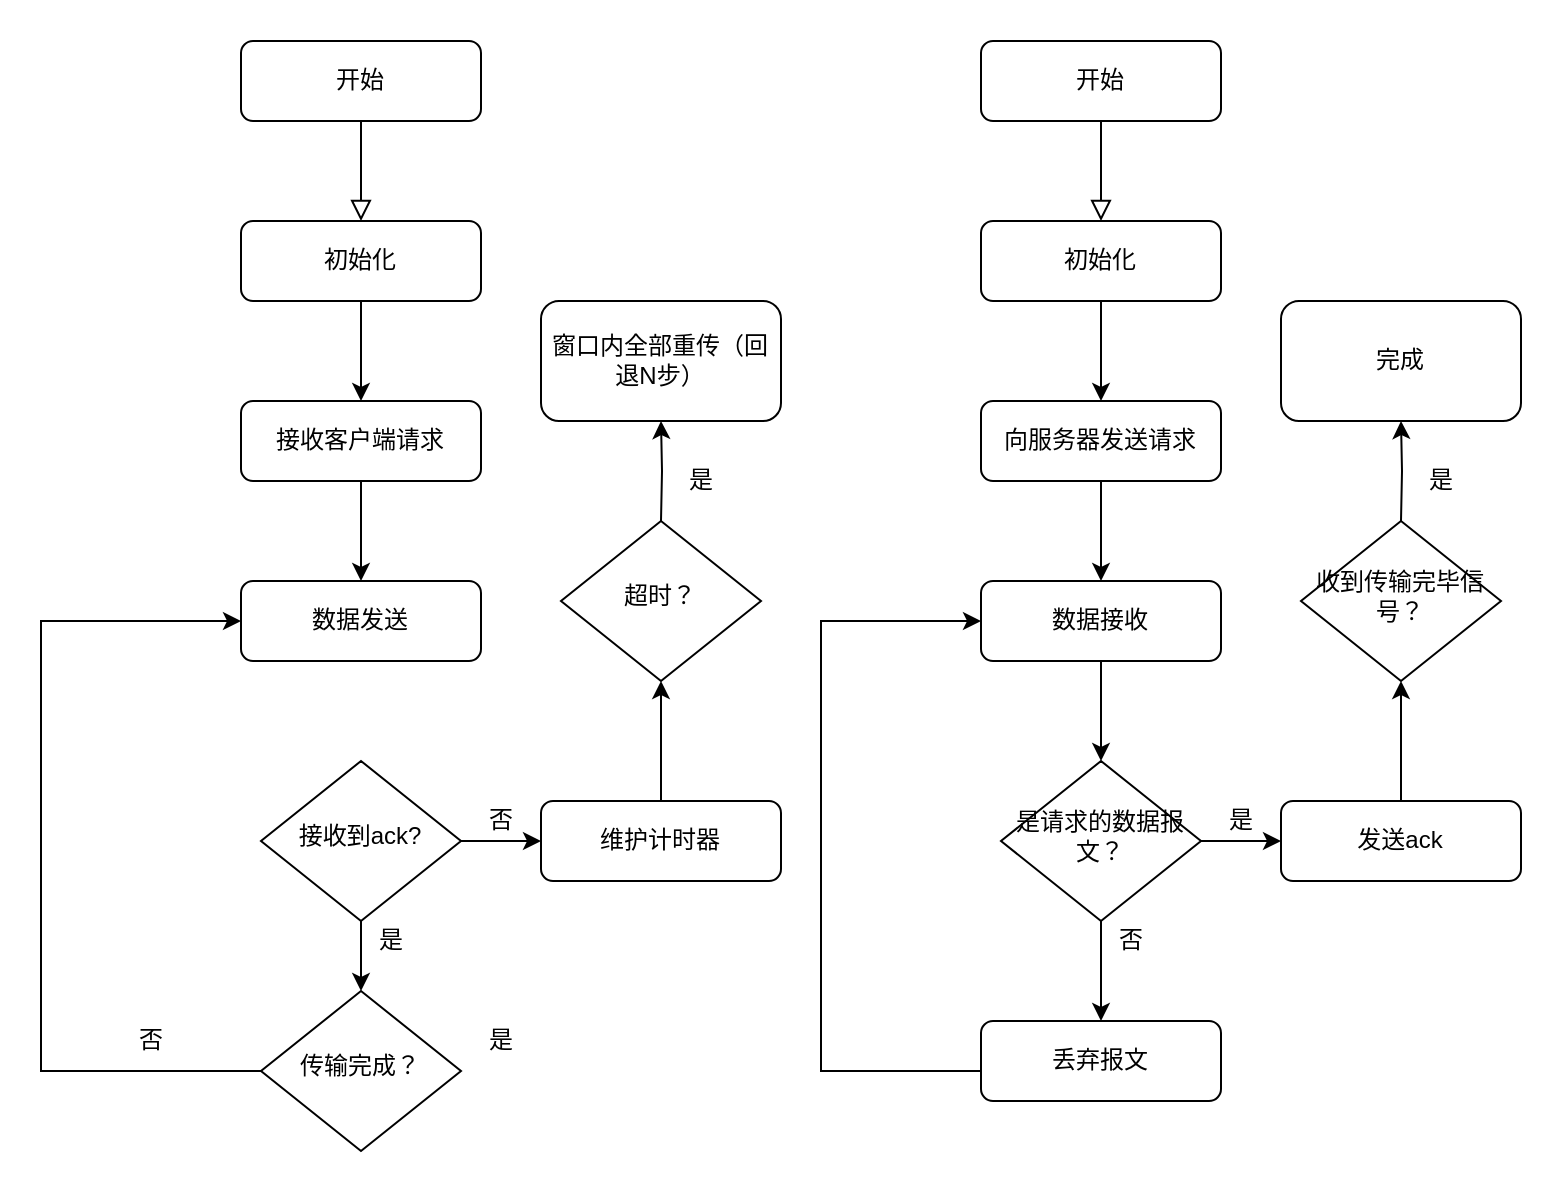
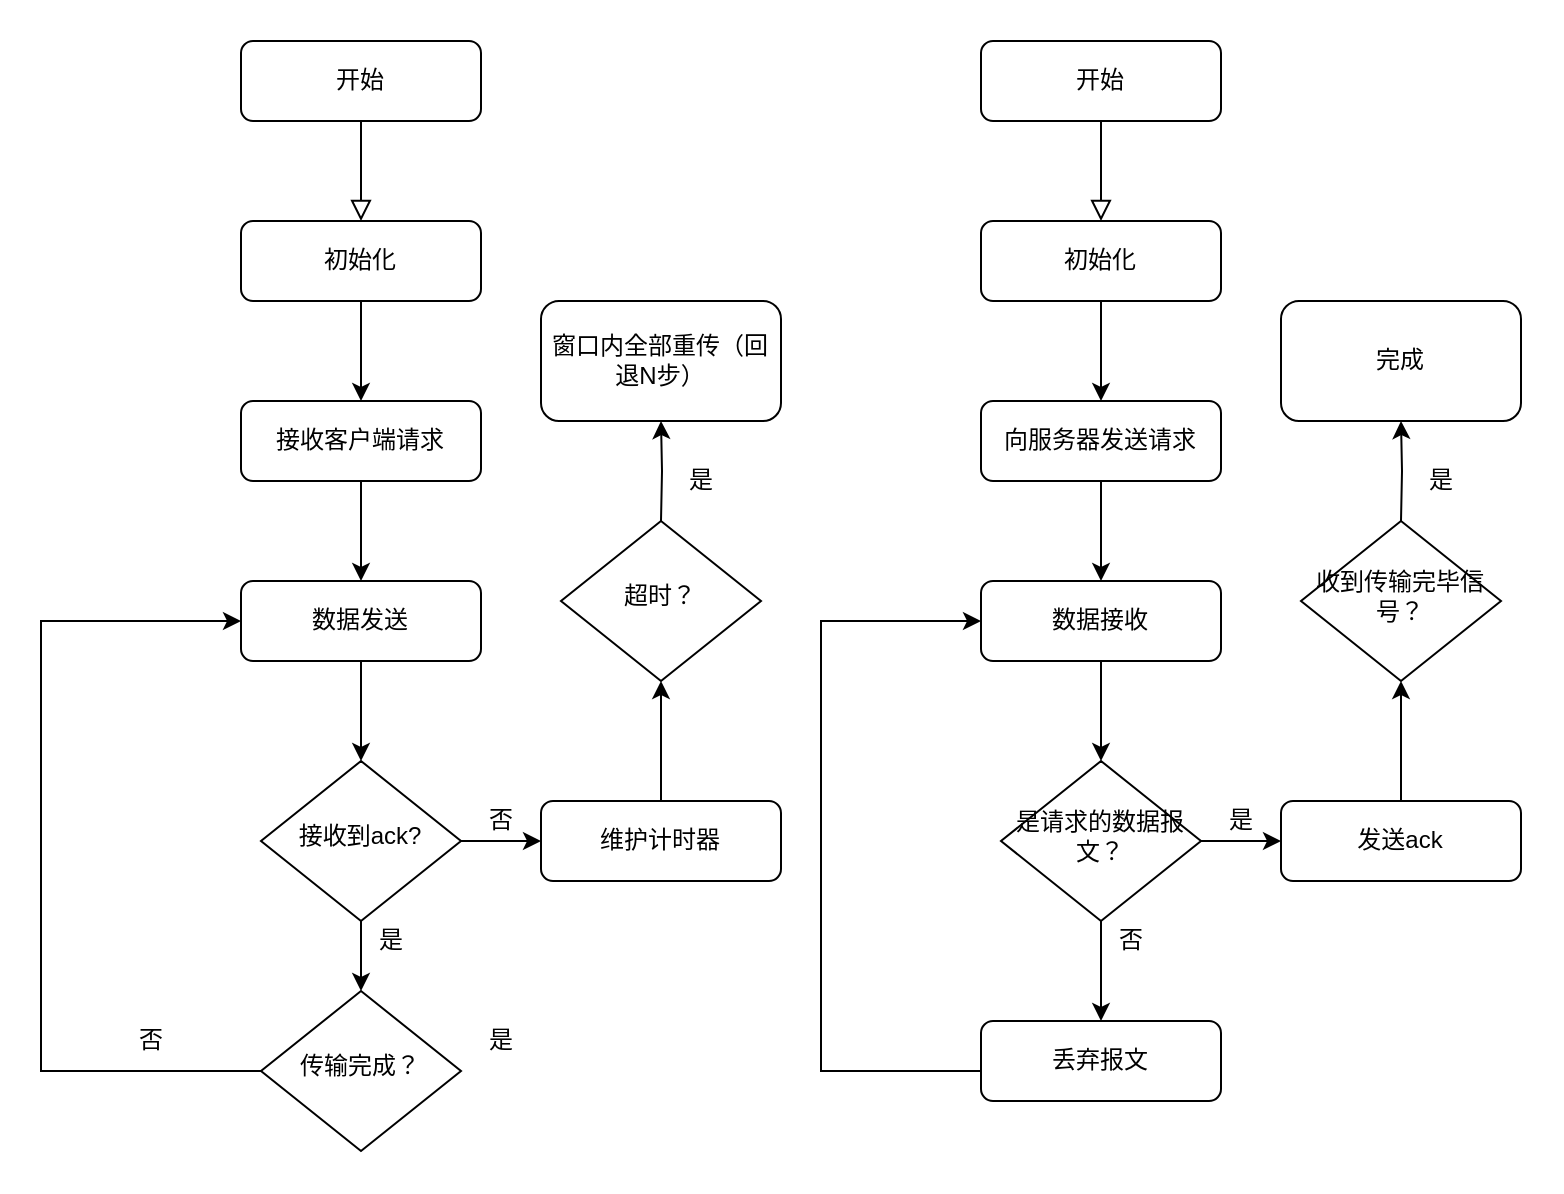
none -> (361, 704)
